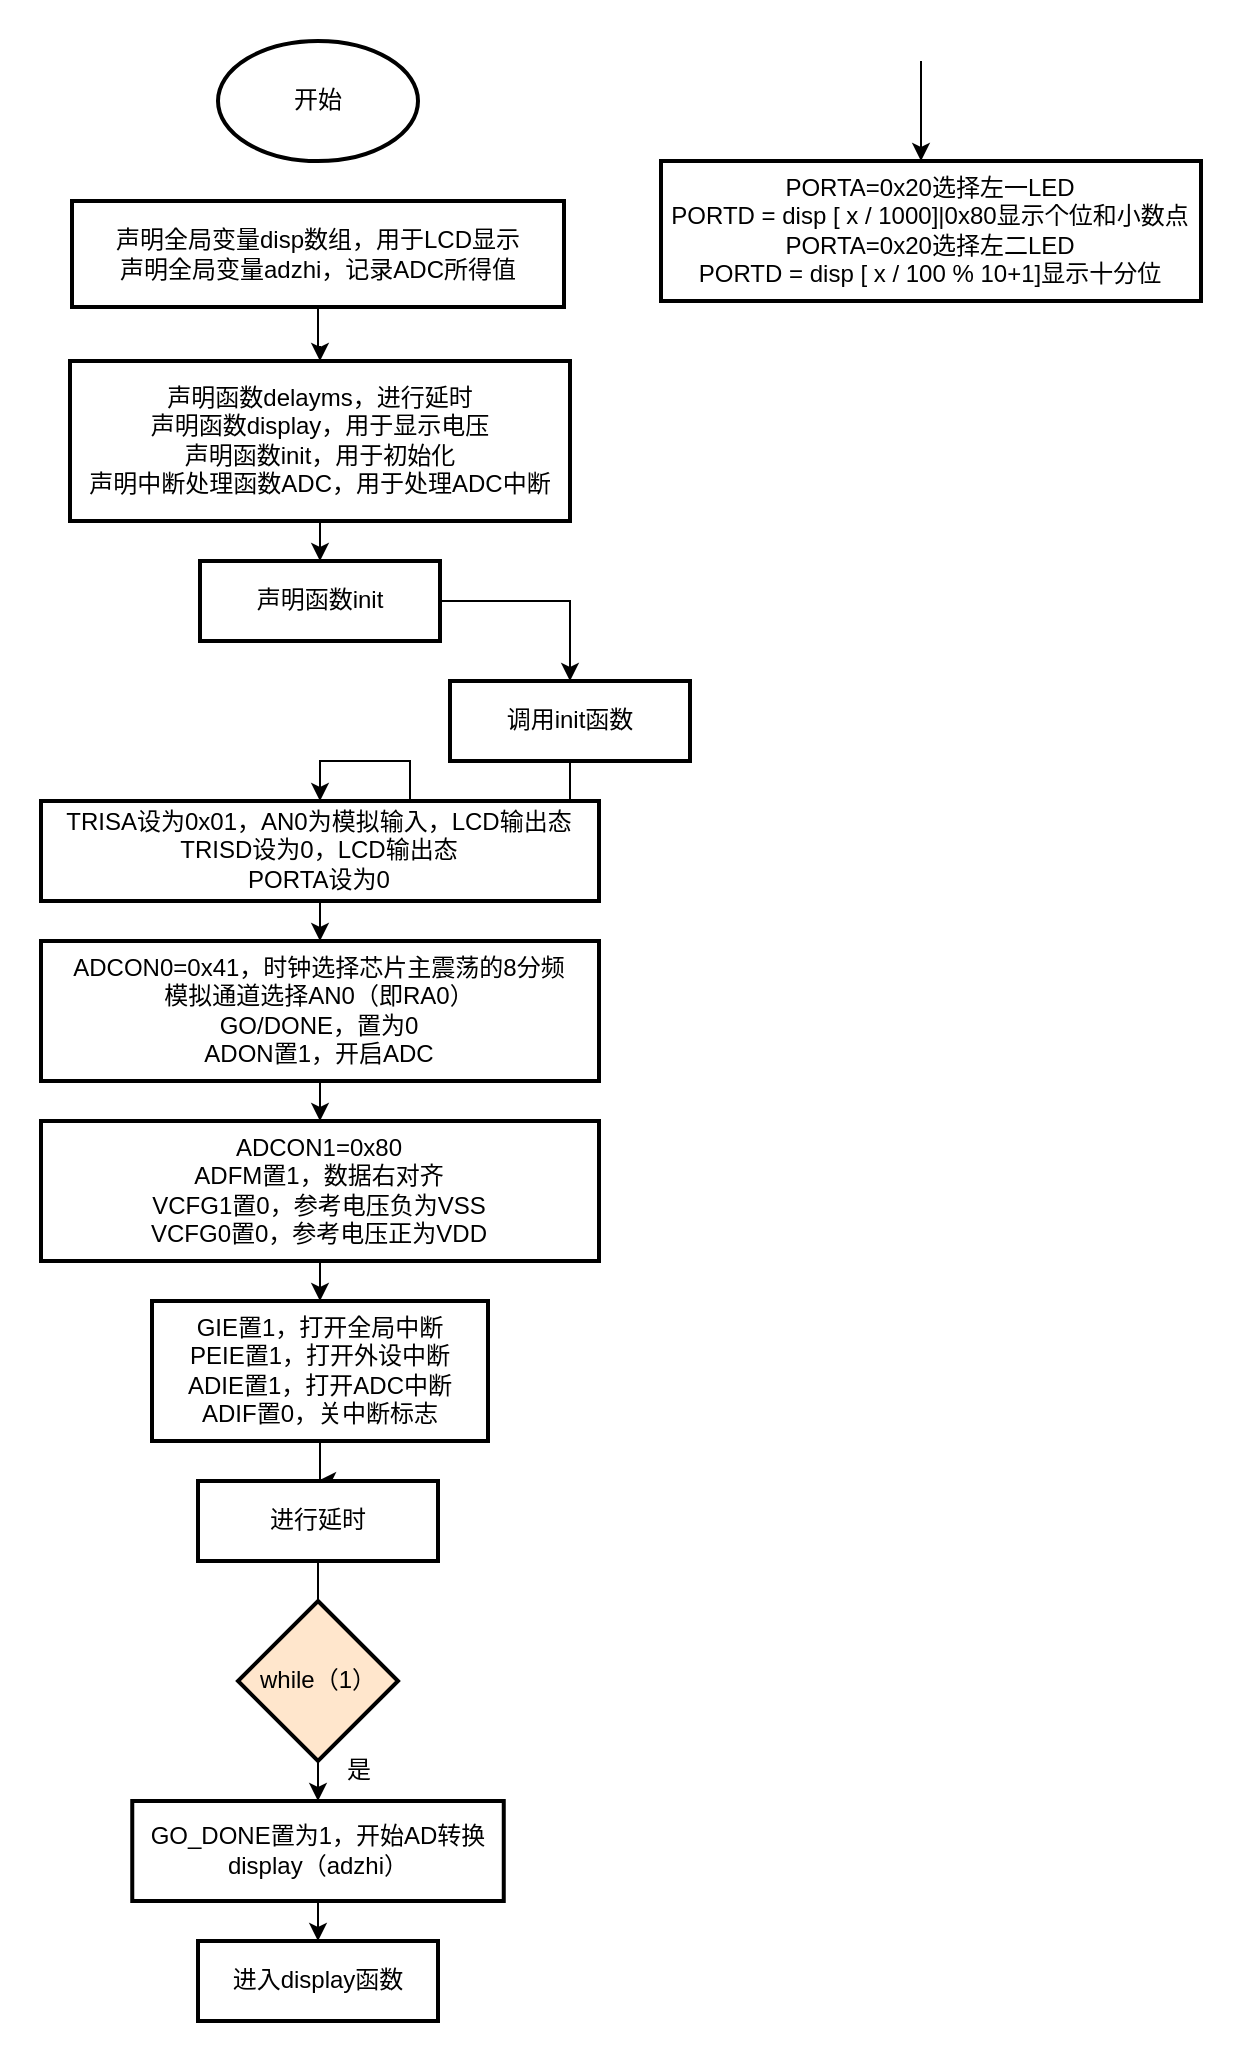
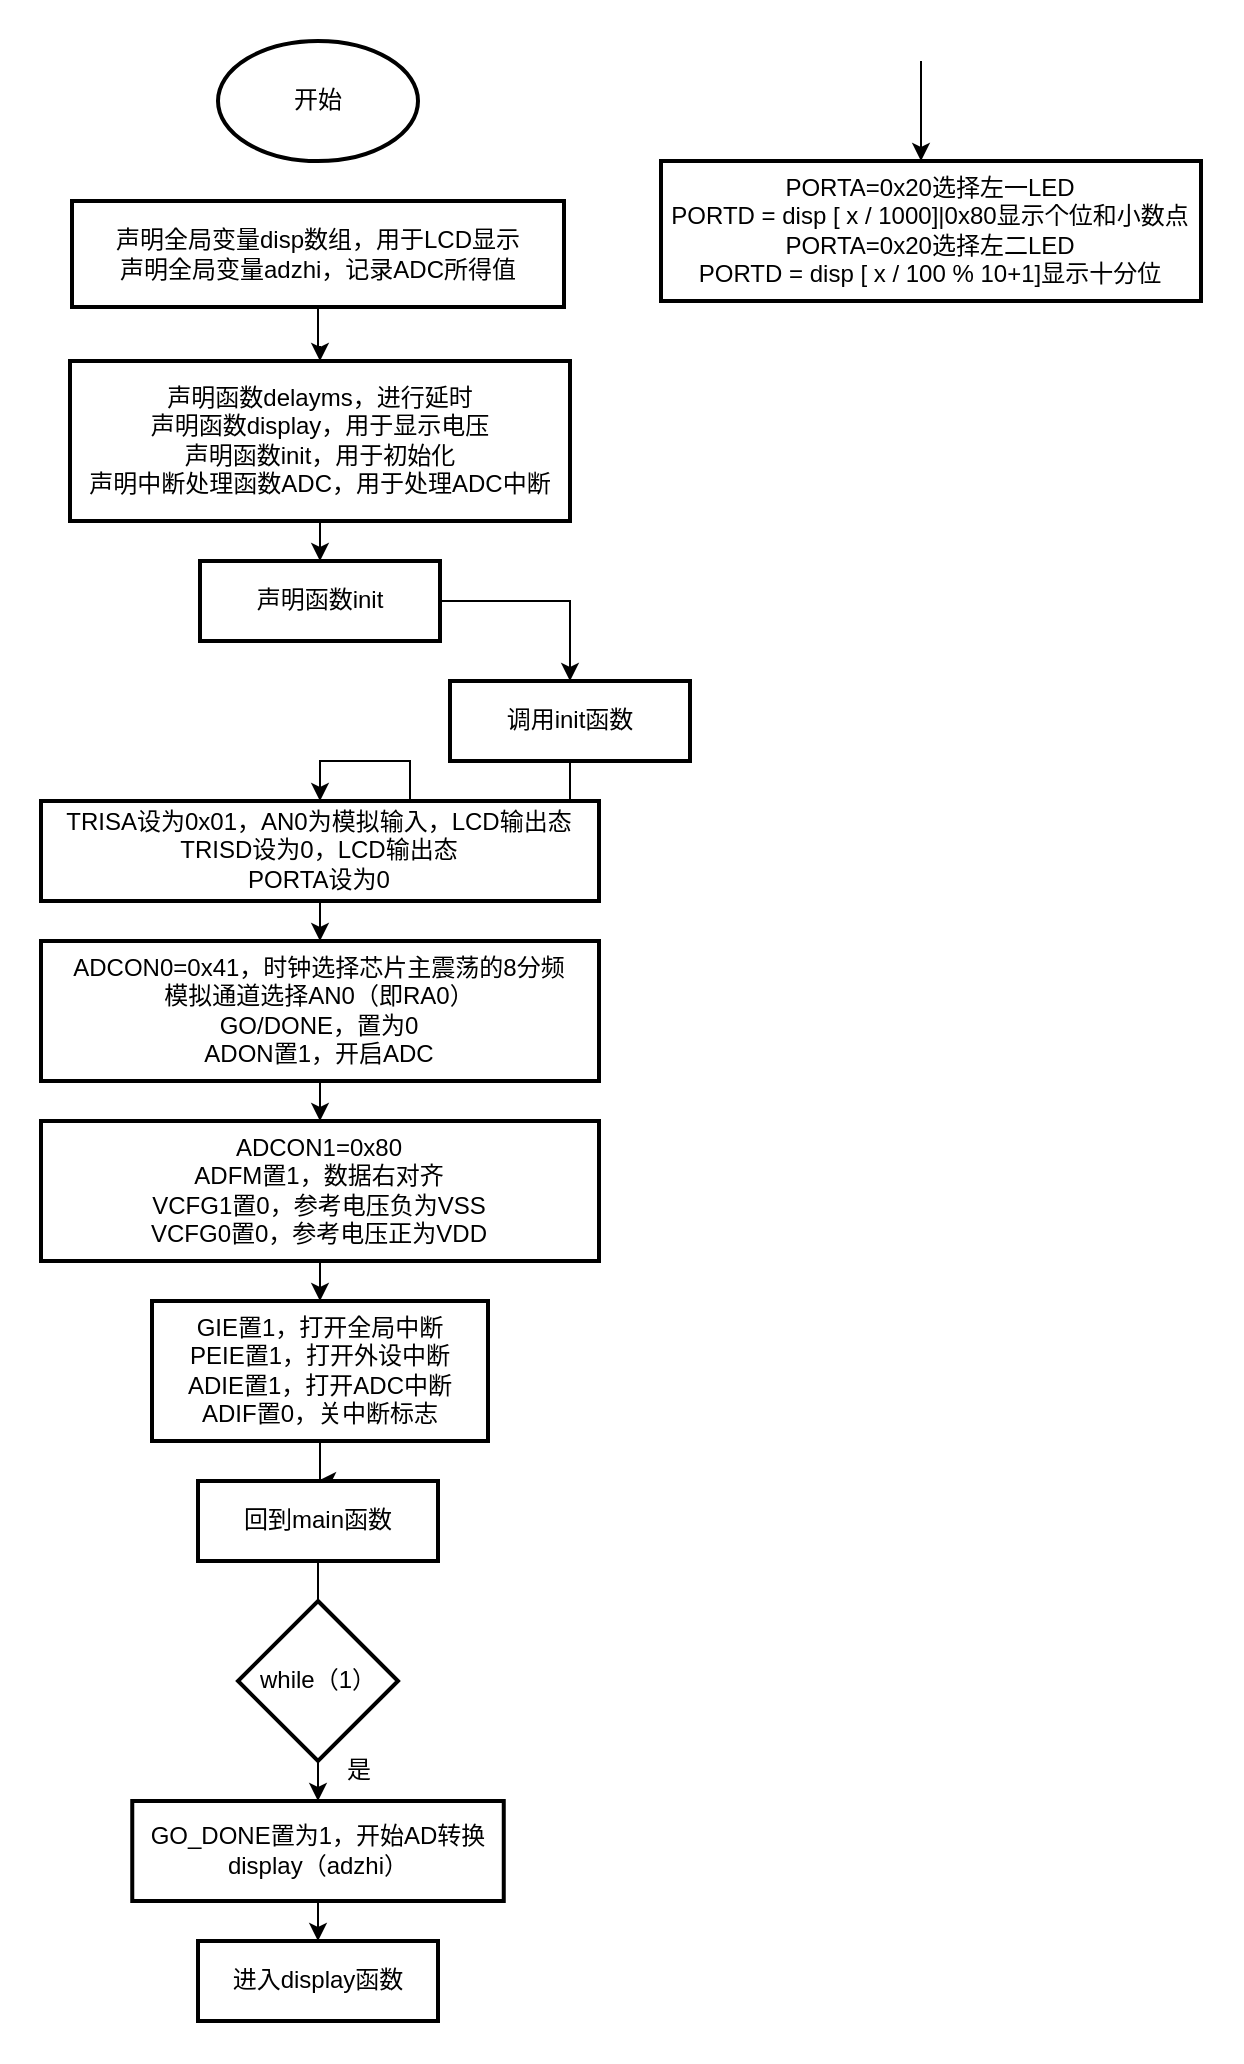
(319, 1521) -> (319, 1521)
(318, 1681) -> (318, 1681)
